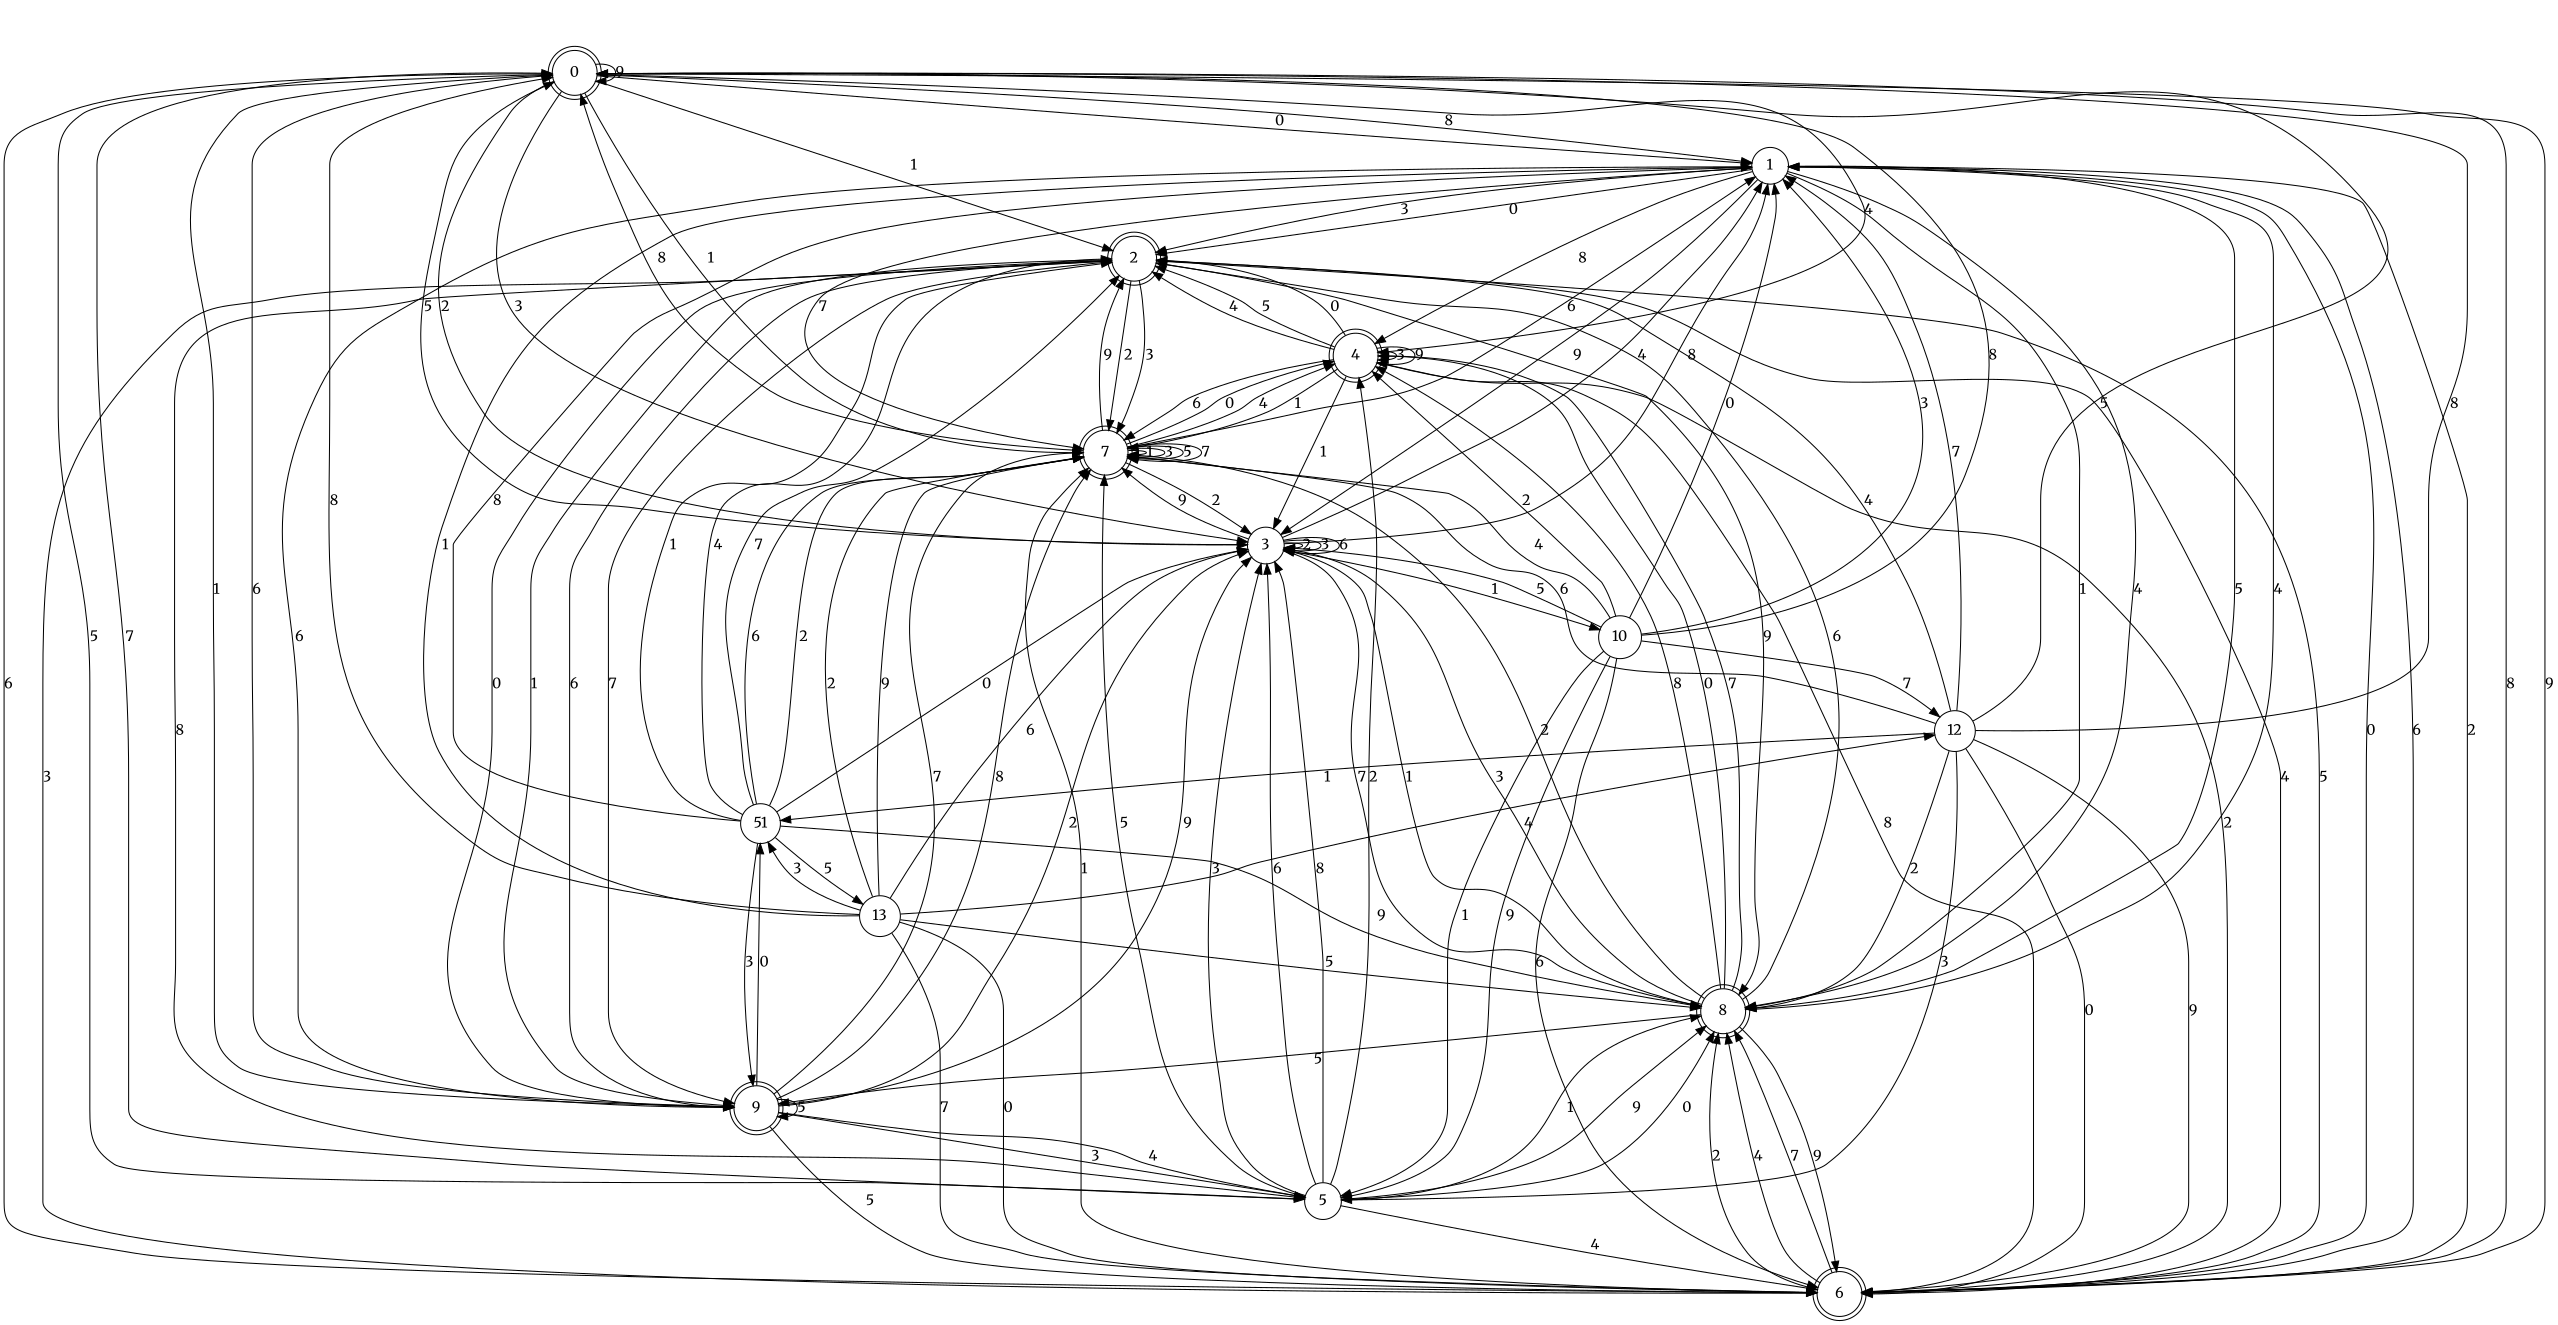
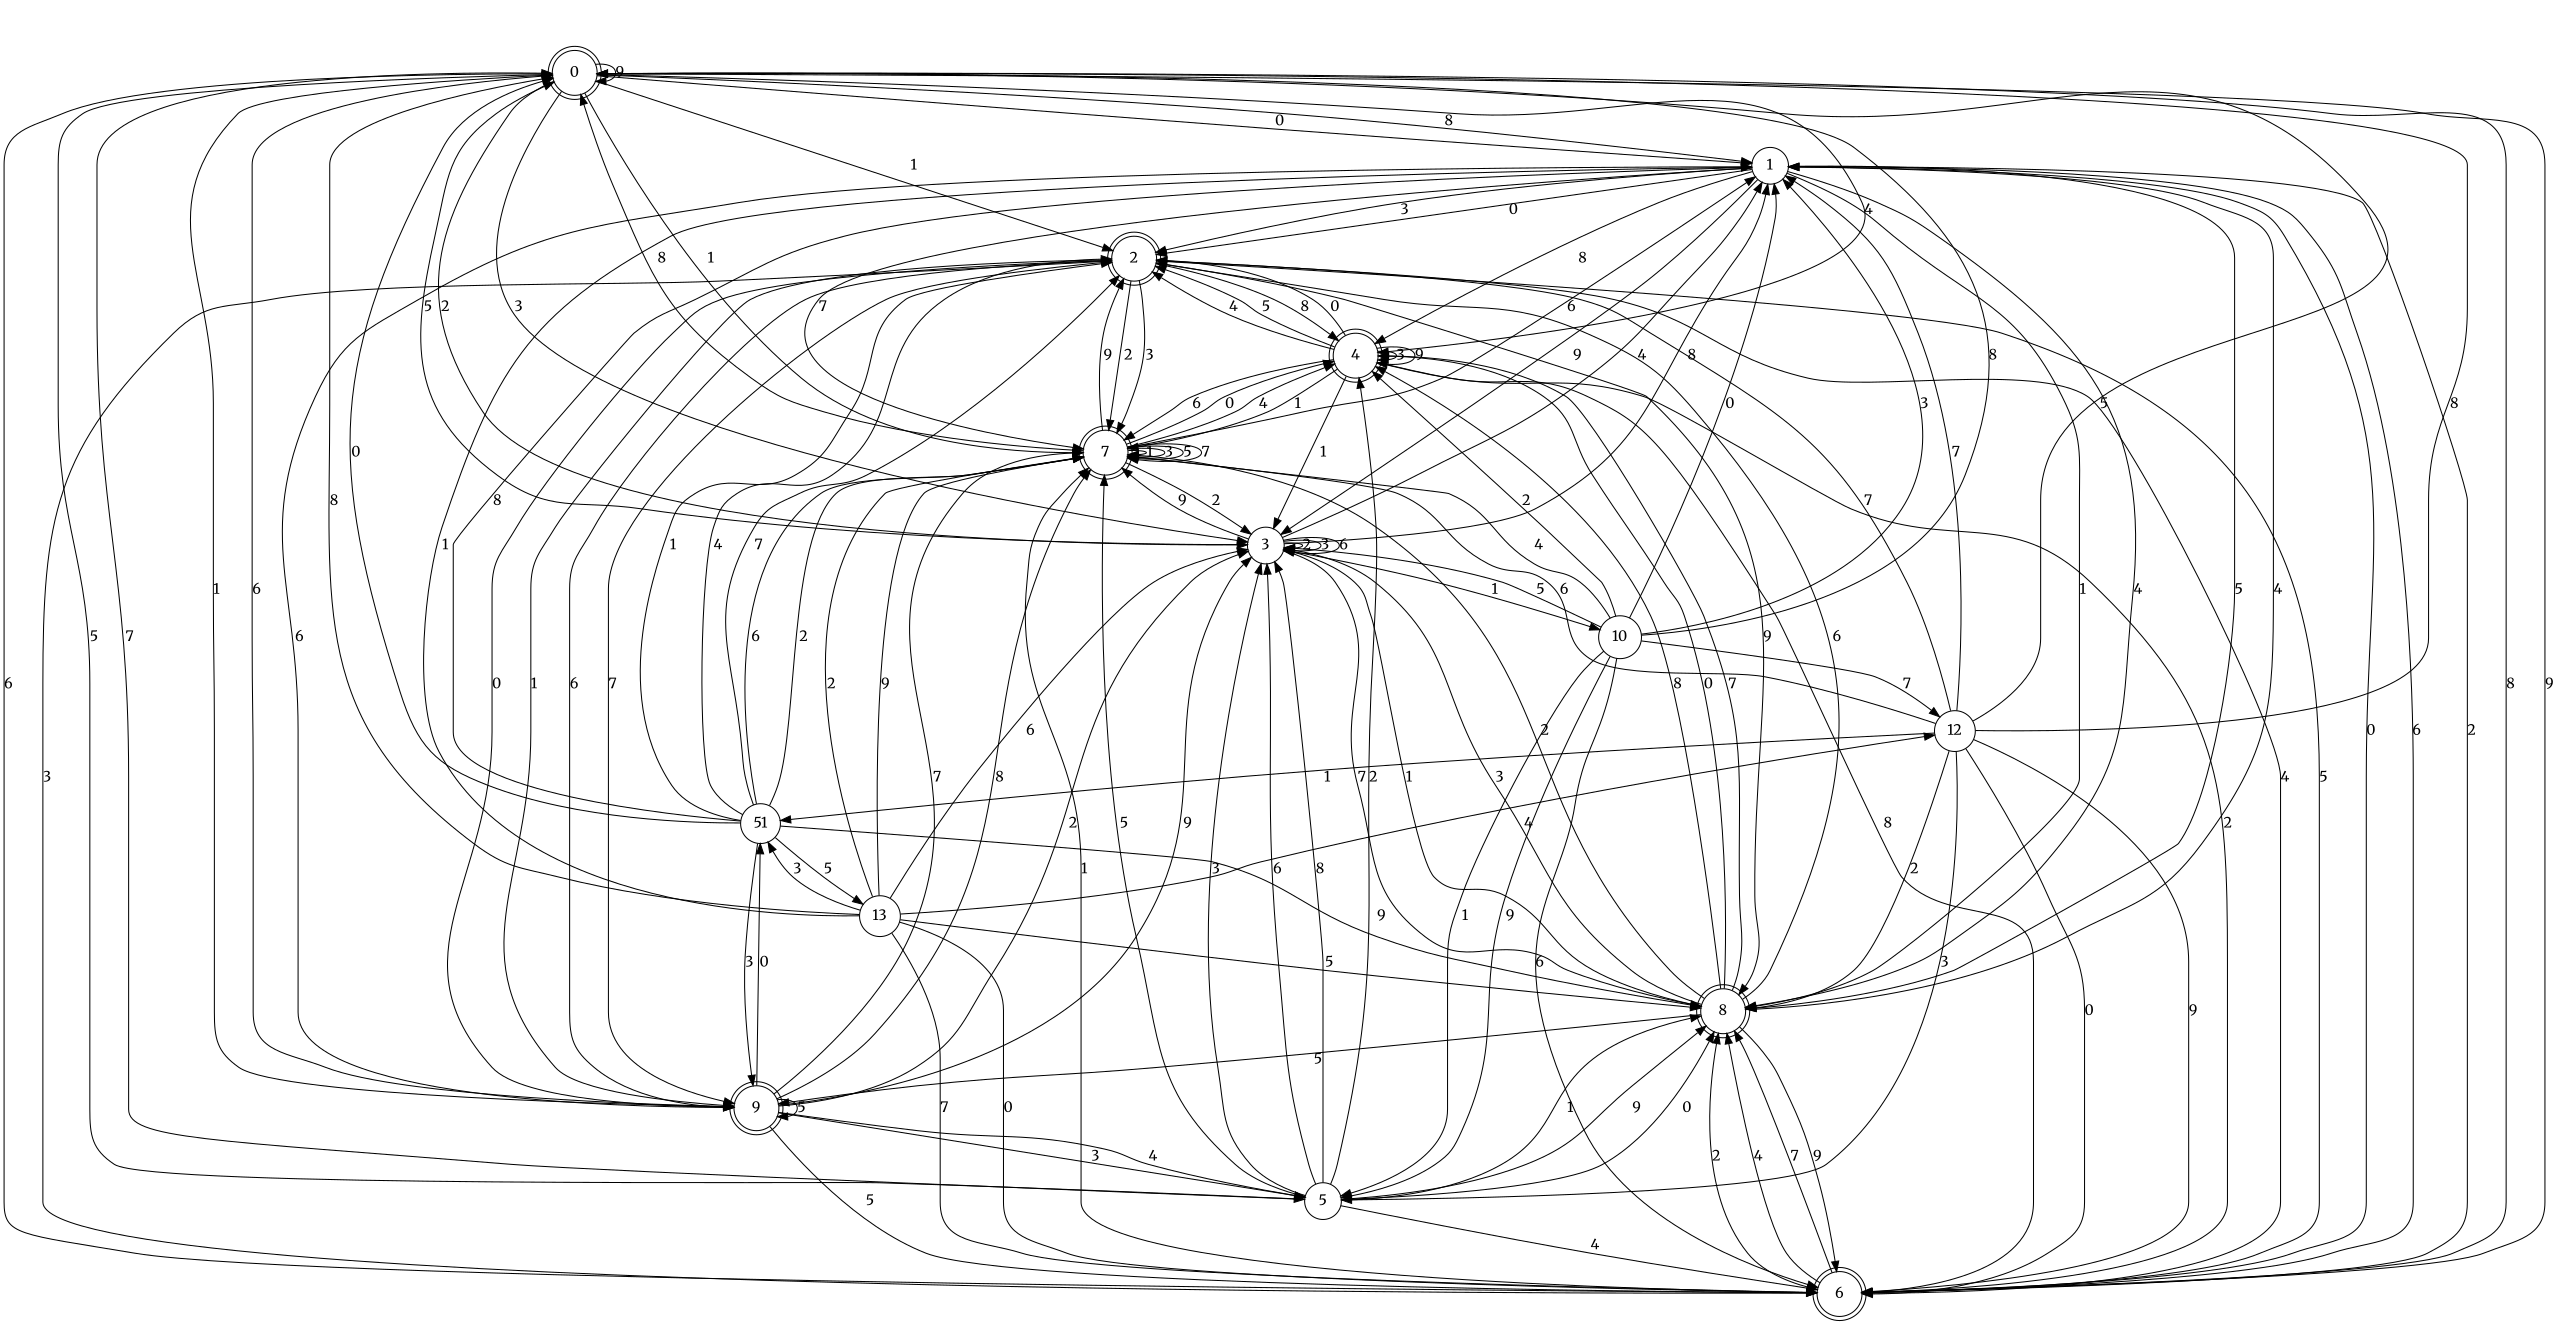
(1869, 501) -> (1869, 501)
(1000, 665) -> (361, 547)
(176, 800) -> (1247, 289)
